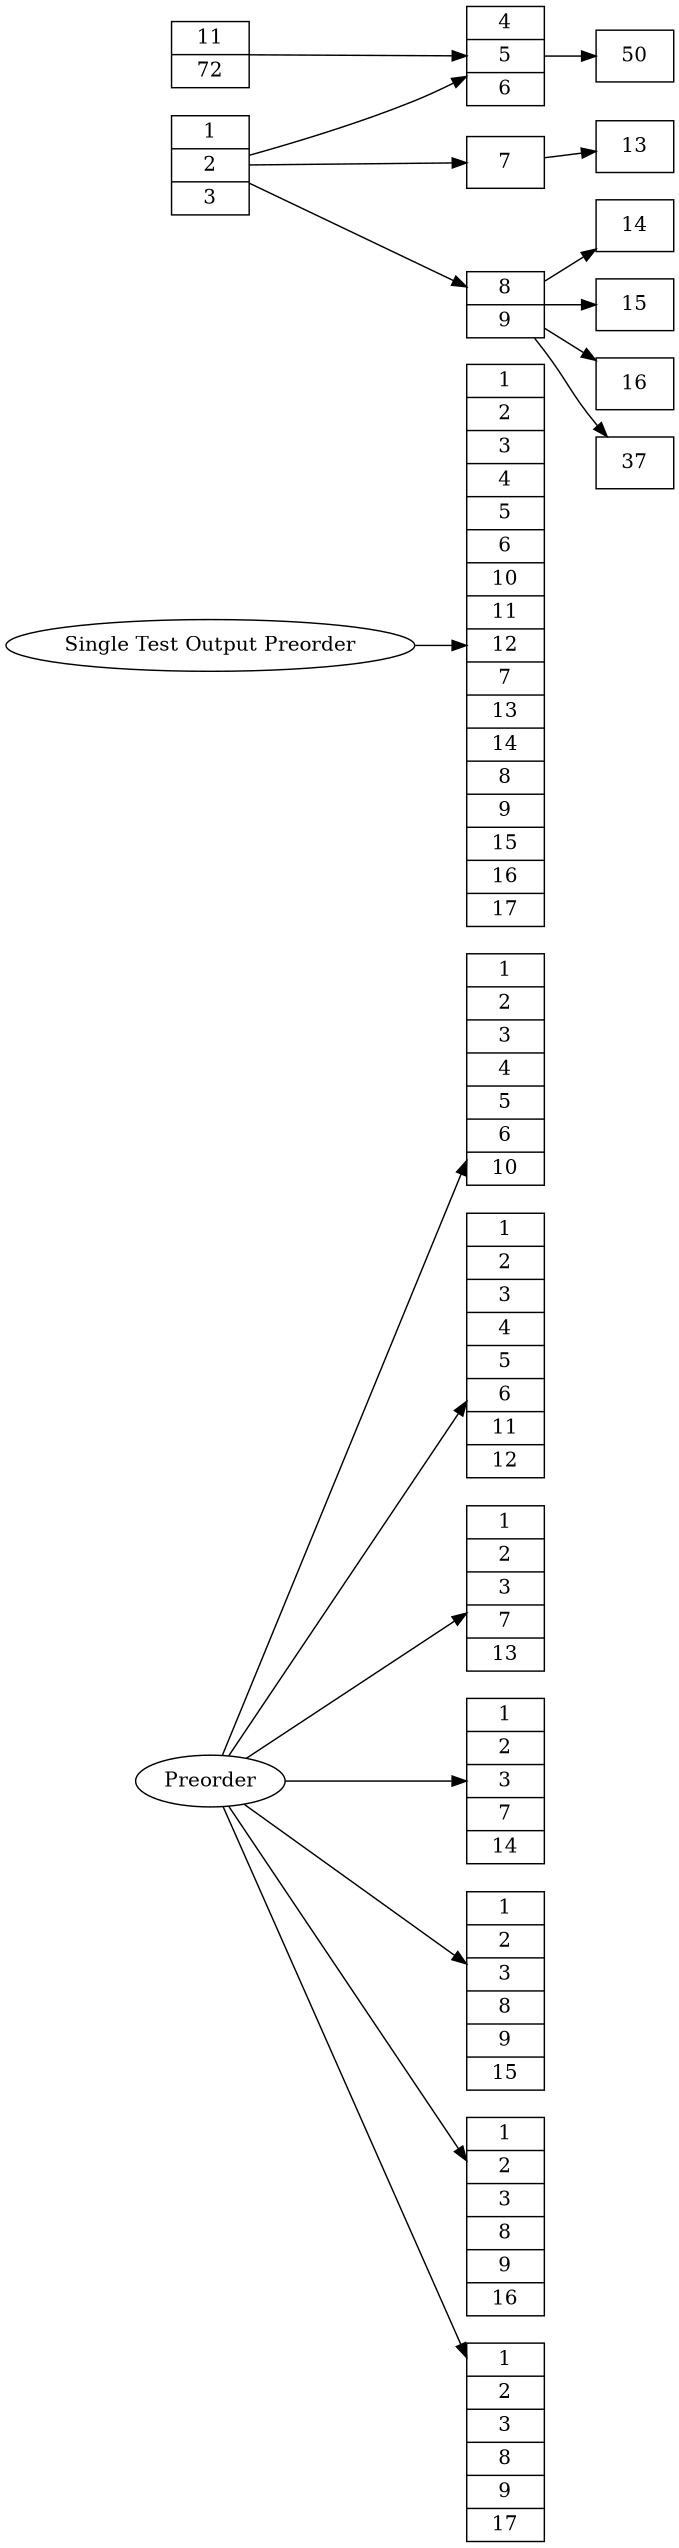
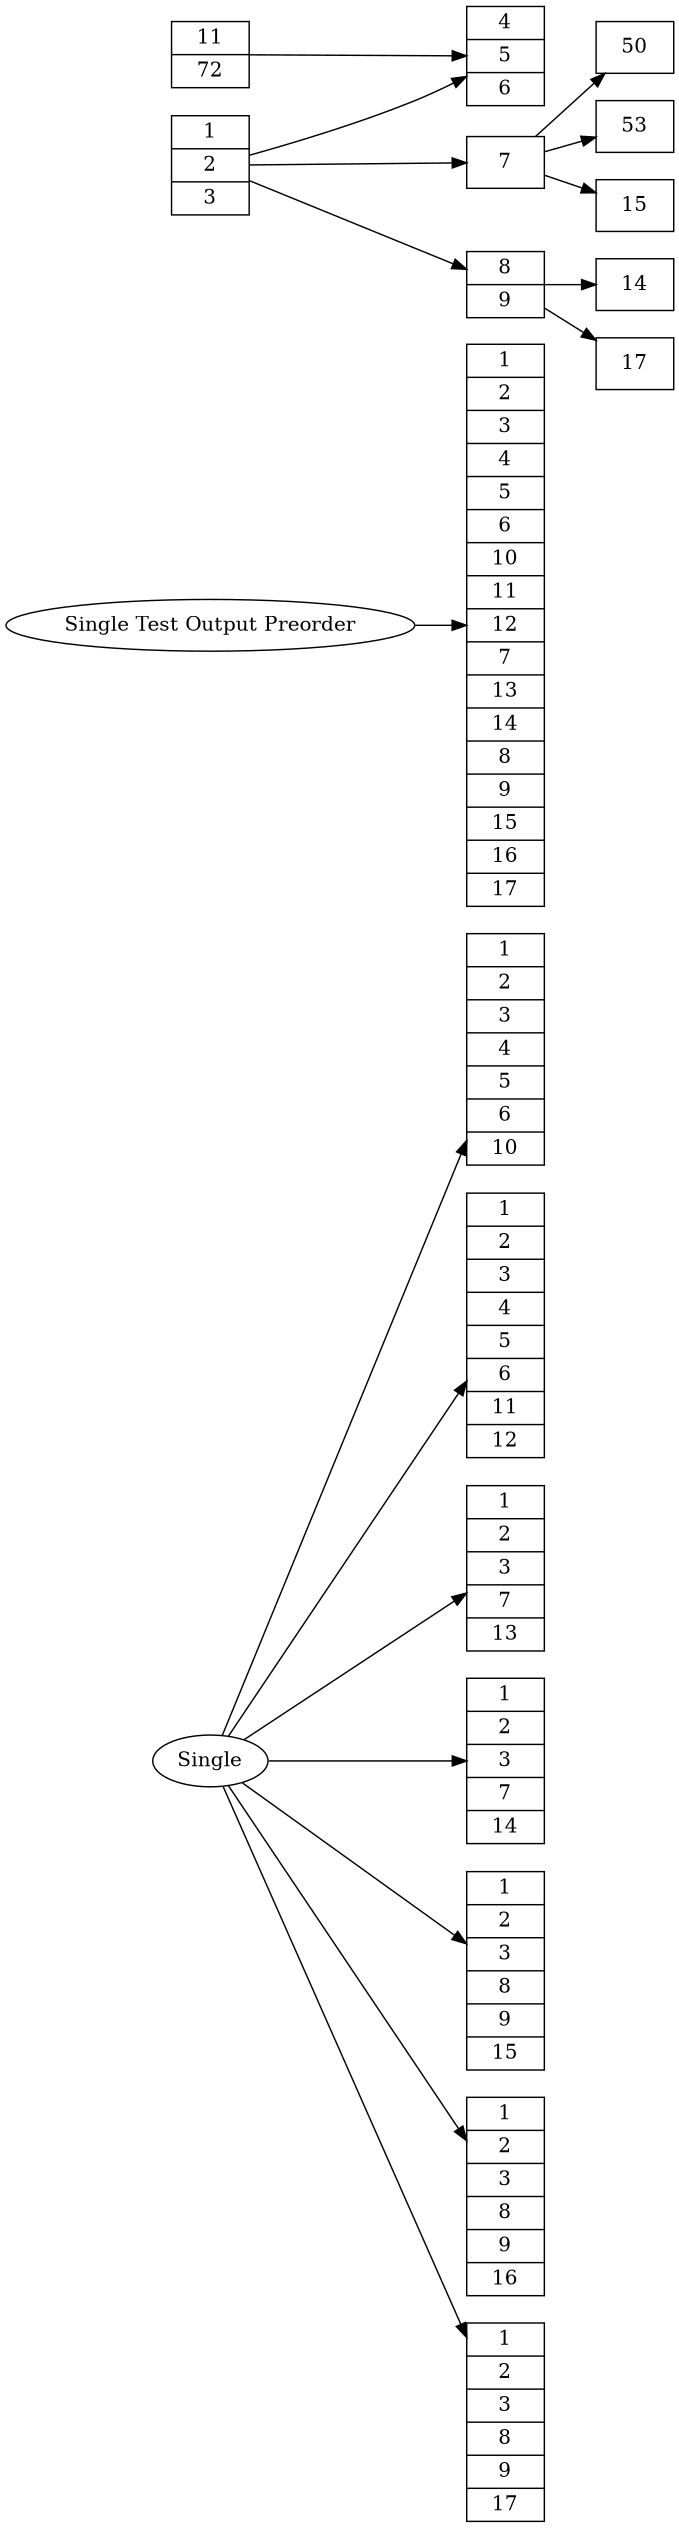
(563, 56) -> (565, 110)
(635, 147) -> (635, 126)
(563, 305) -> (564, 182)
(635, 384) -> none
(635, 463) -> (635, 364)
(210, 1781) -> (210, 1761)
